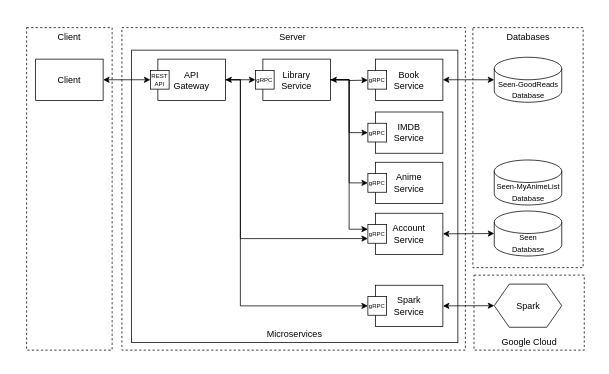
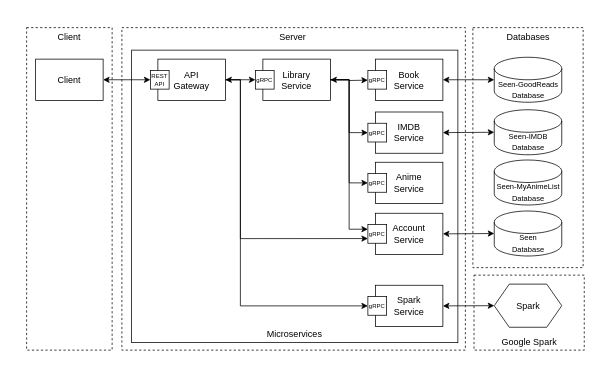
none -> (468, 132)
none -> (528, 132)
(530, 342) -> (530, 342)
